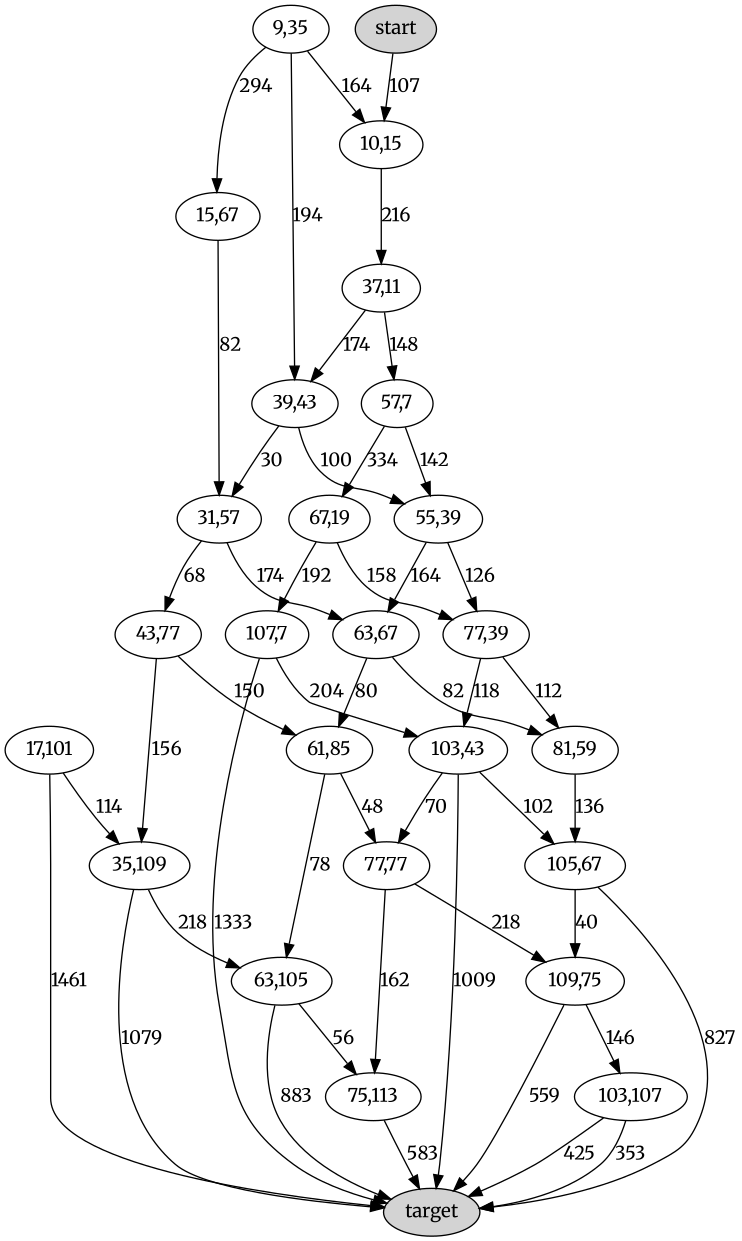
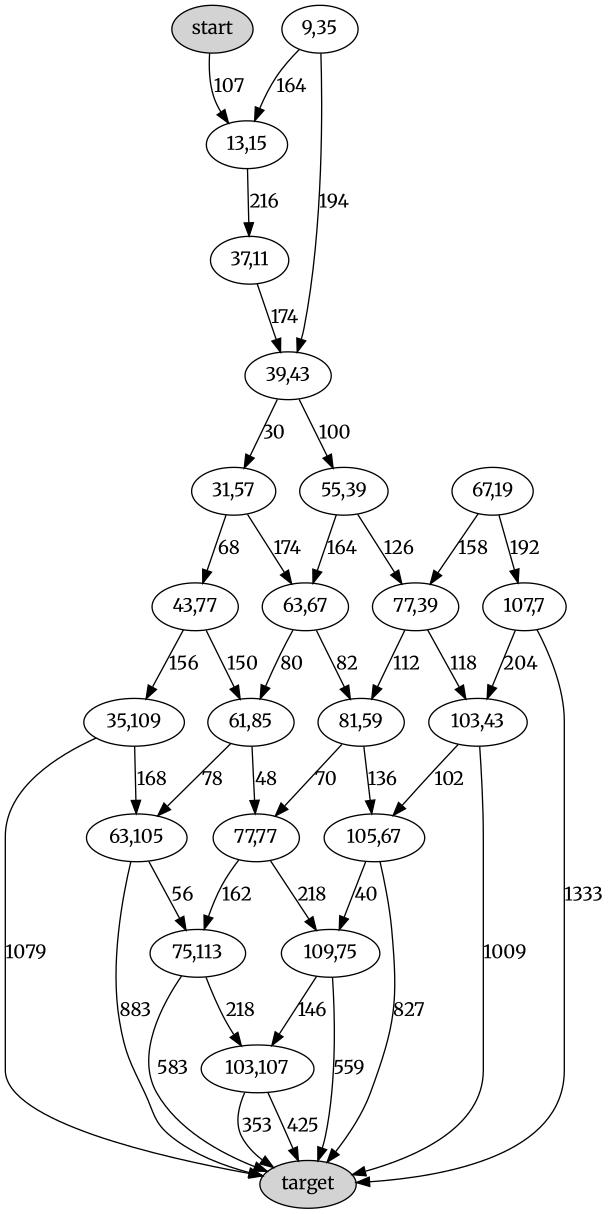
(381, 145) -> (247, 145)
(218, 216) -> none
(397, 404) -> none
(49, 750) -> none
(423, 801) -> (313, 775)
(193, 923) -> (152, 780)
none -> (218, 1007)
